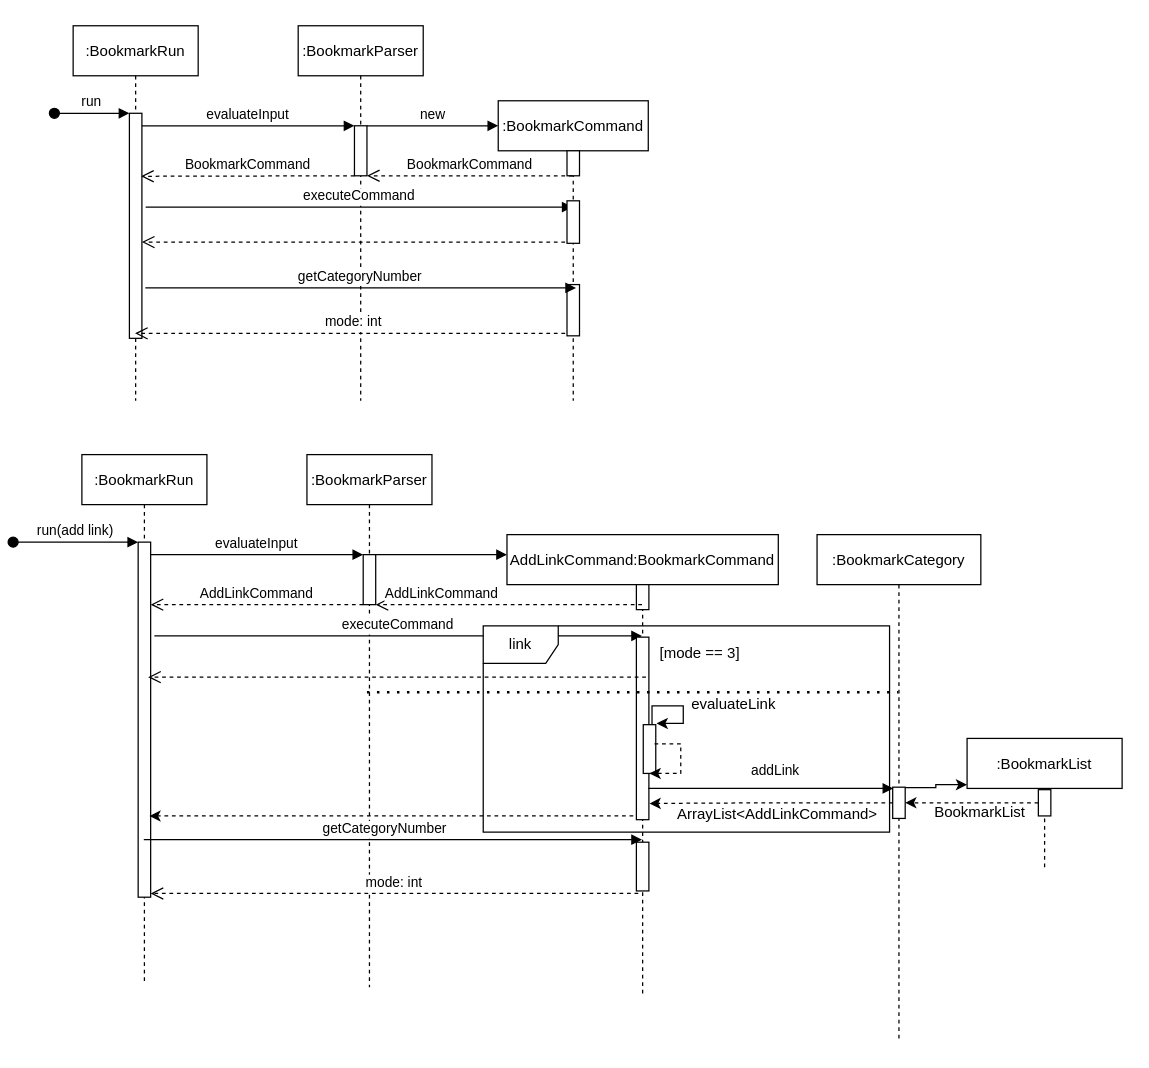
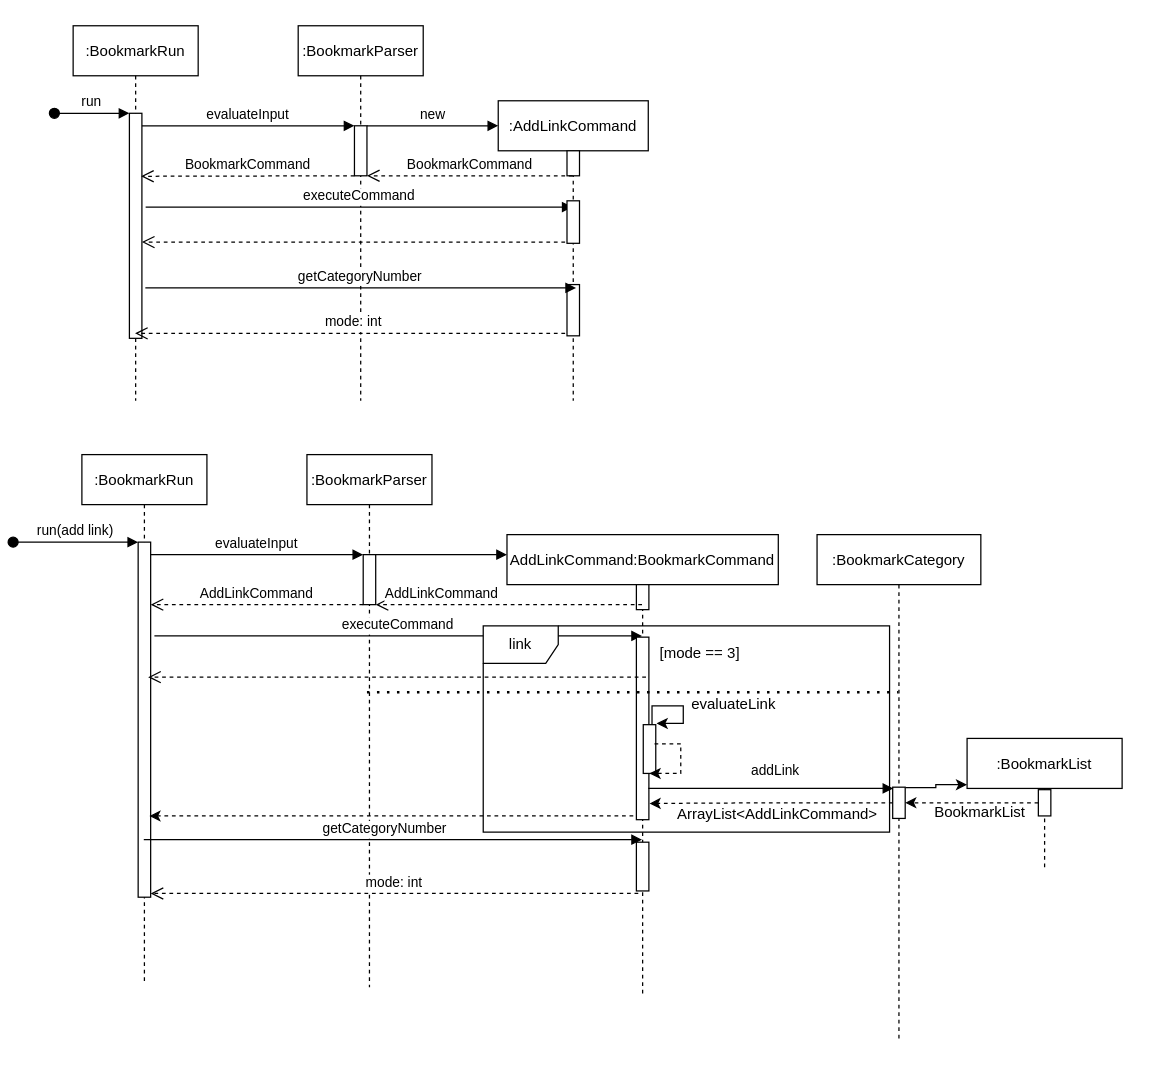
(573, 126) -> (573, 126)
